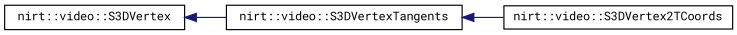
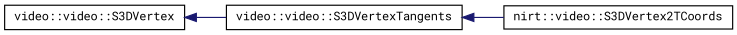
(95, 17) -> (95, 17)
(344, 17) -> (344, 17)
